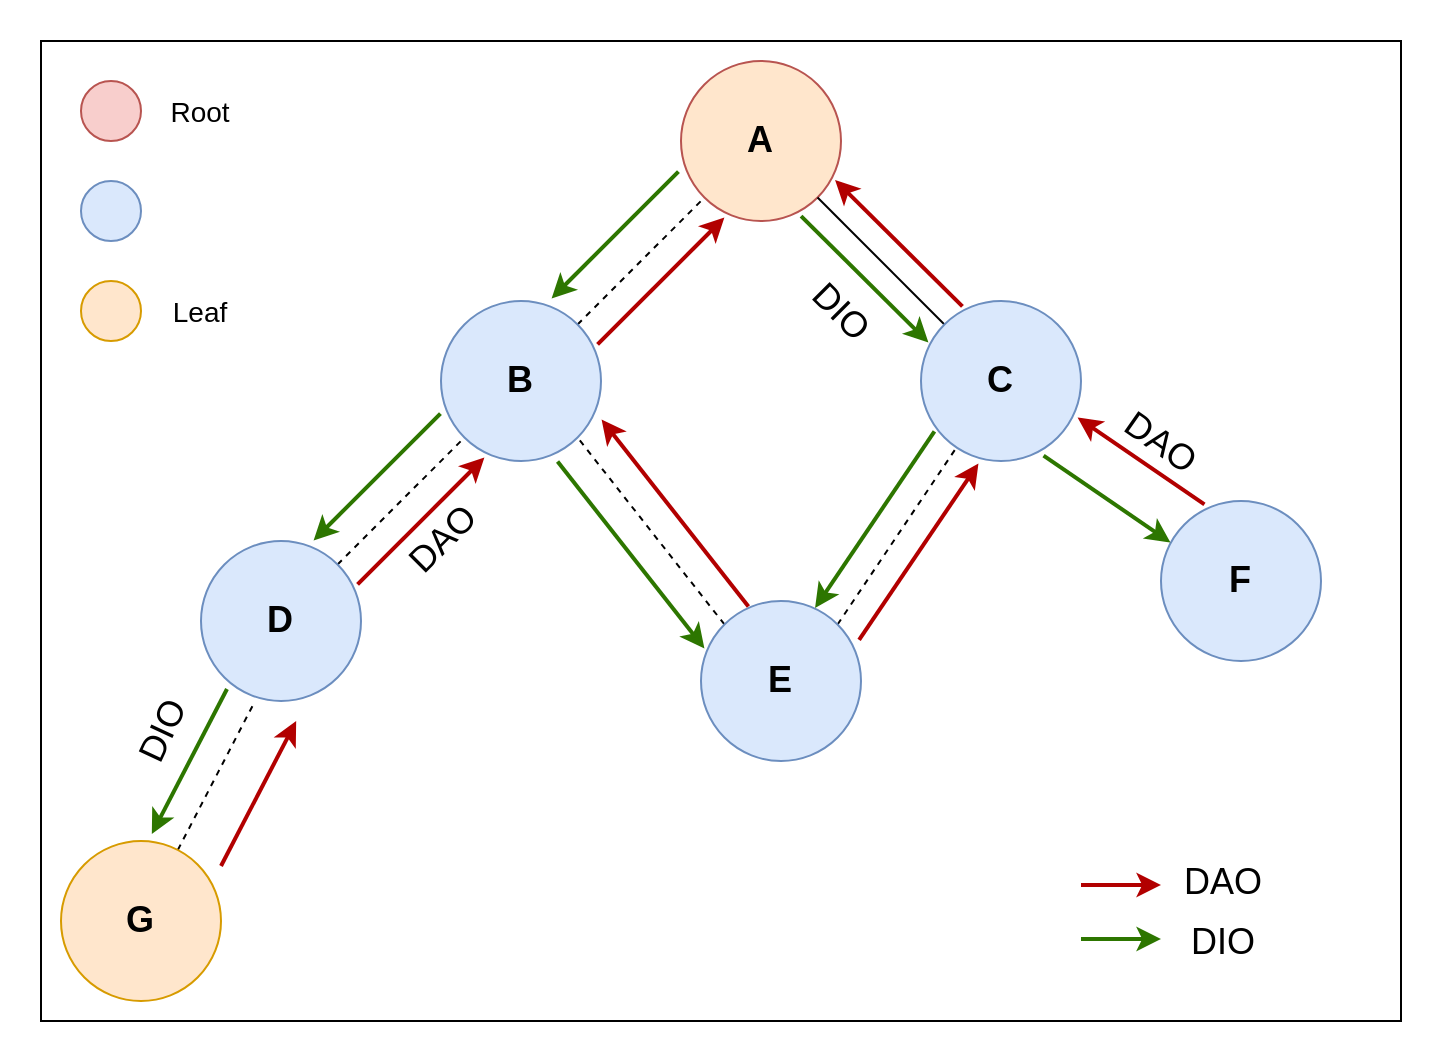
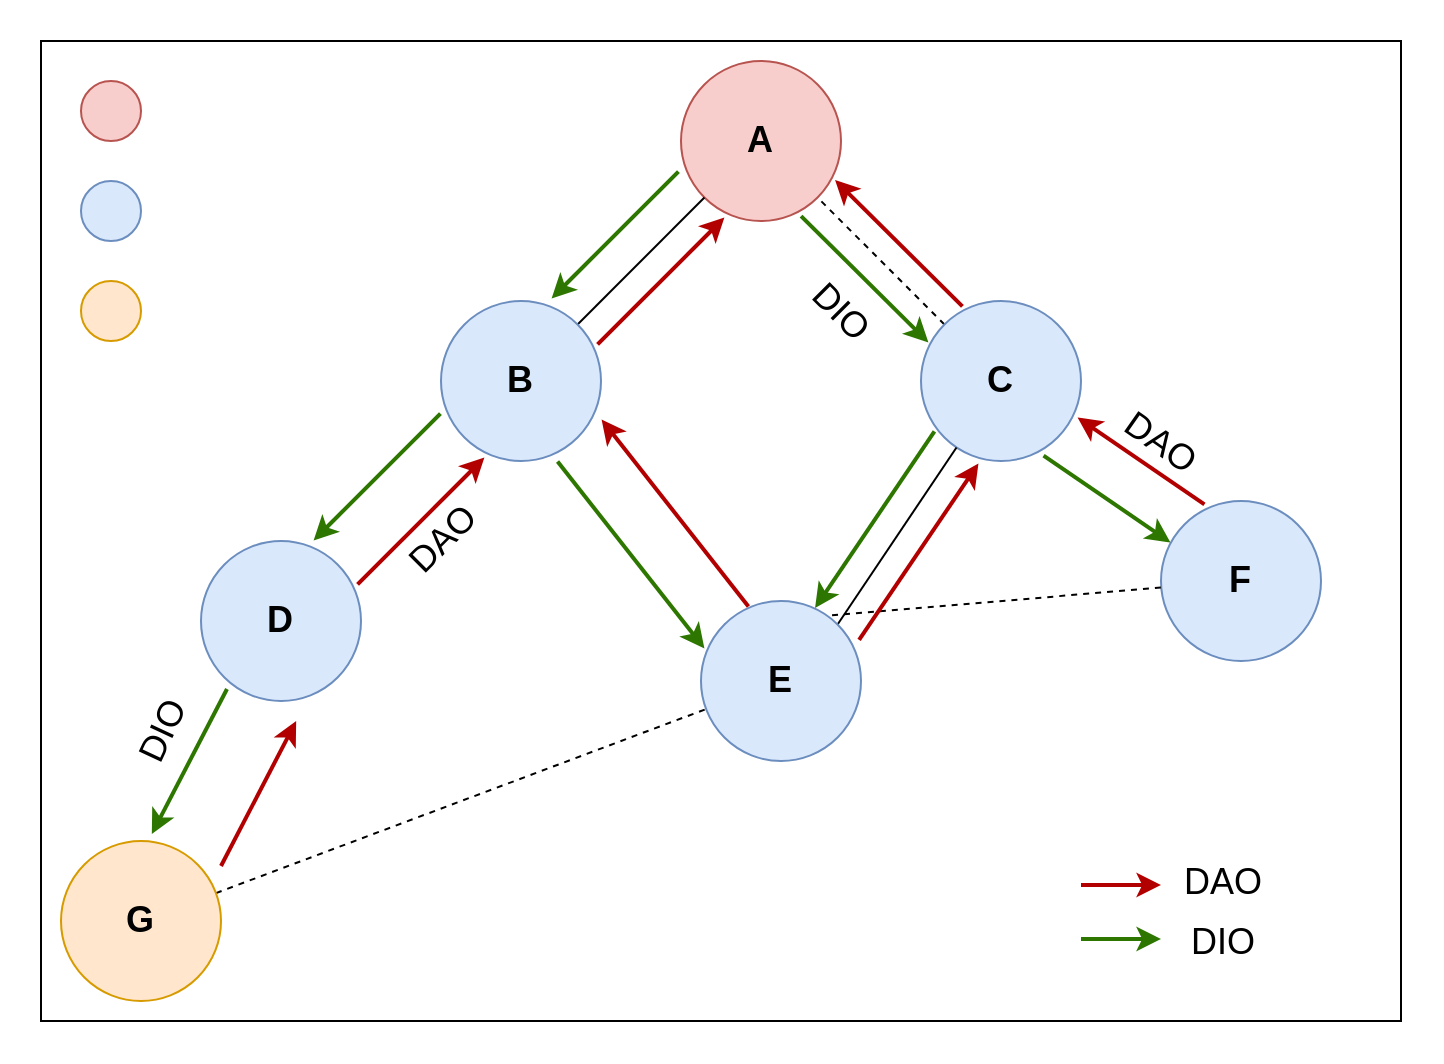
(201, 111) -> none
(761, 141) -> (761, 141)
(879, 259) -> (879, 259)
(642, 260) -> (642, 260)
(201, 311) -> none
(400, 502) -> none
(651, 531) -> (1022, 599)
(898, 535) -> (898, 535)
(215, 779) -> (461, 801)
